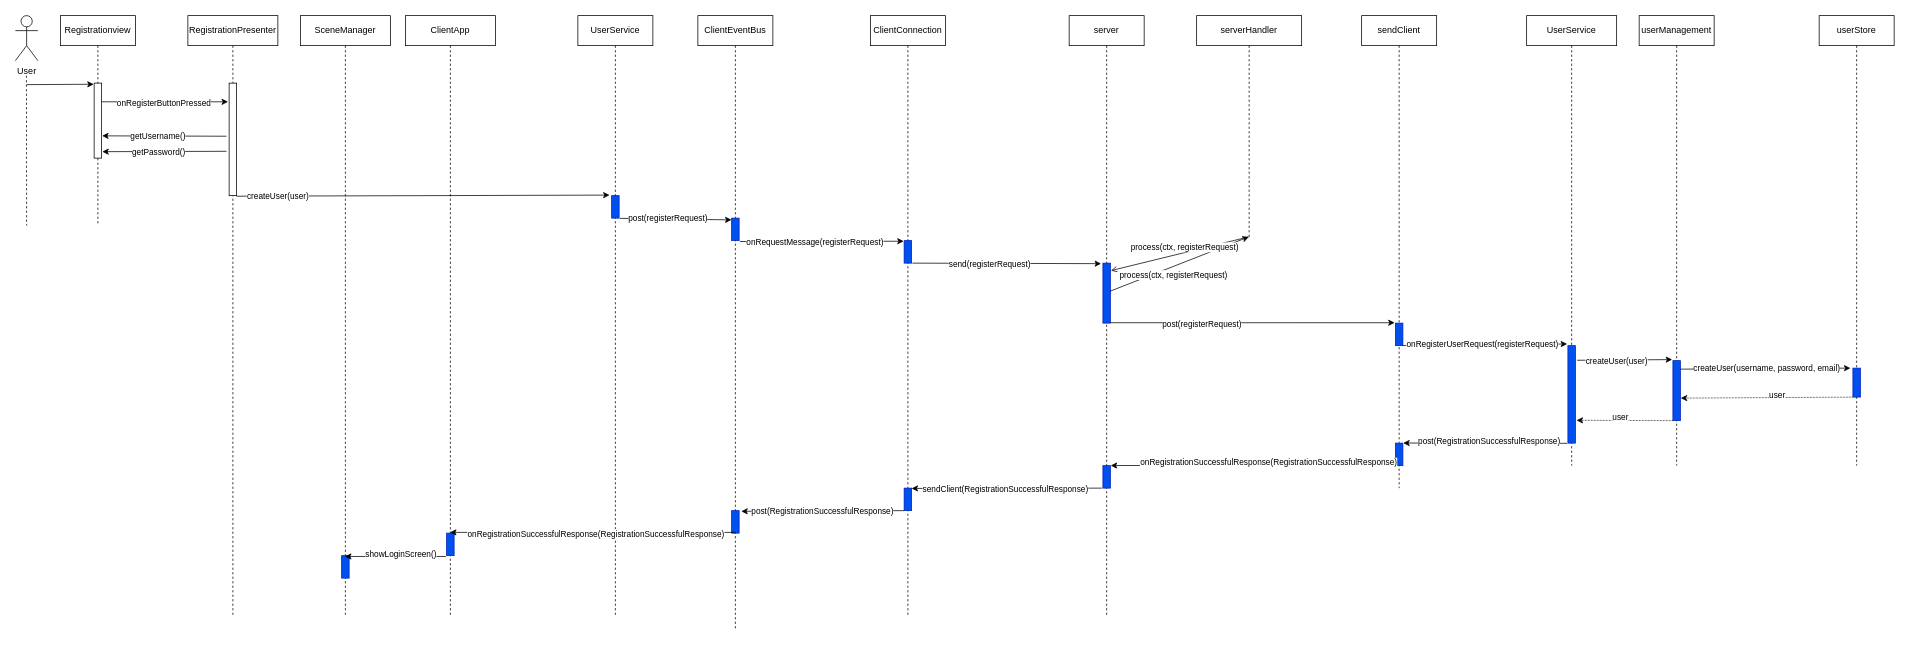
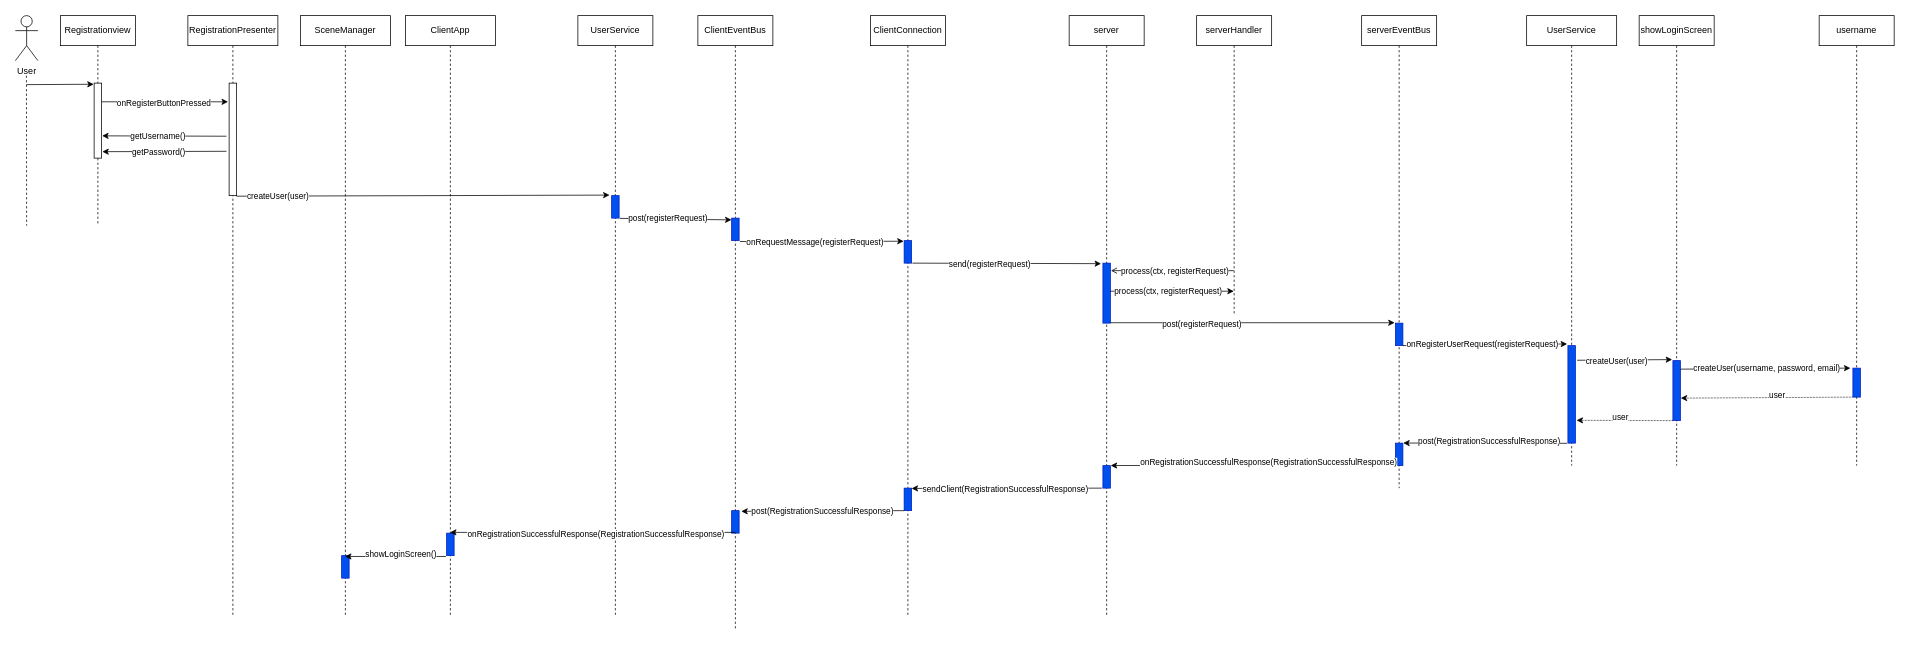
(1399, 30) -> (1399, 30)
(1677, 30) -> (1677, 30)
(1857, 30) -> (1857, 30)
(1249, 126) -> (1234, 165)
